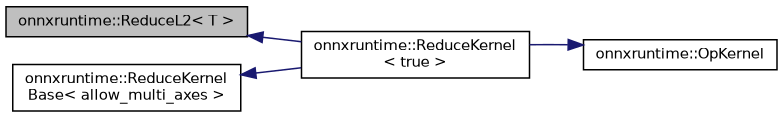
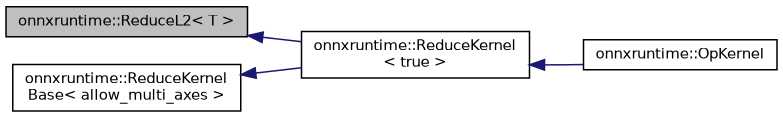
(549, 45) -> (564, 65)
